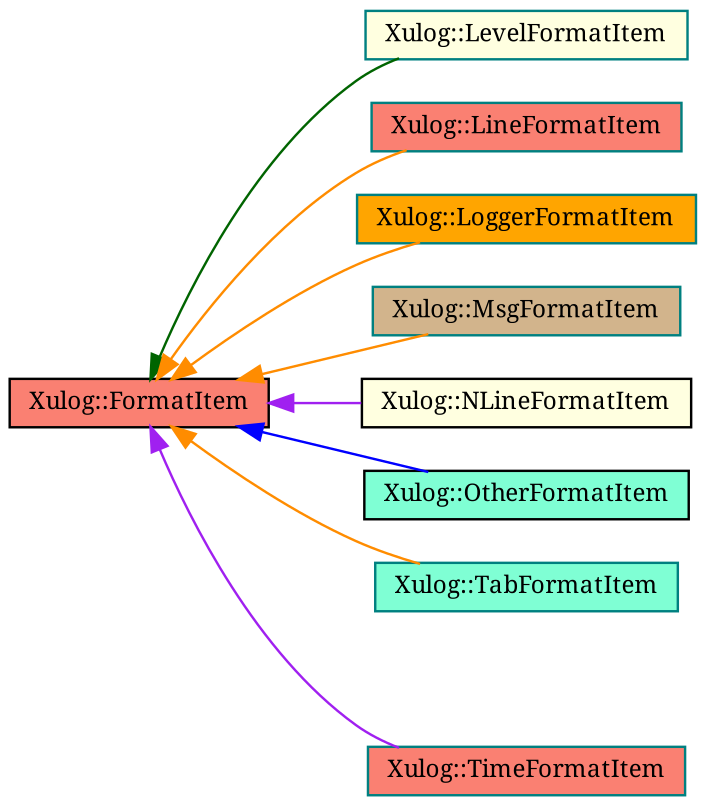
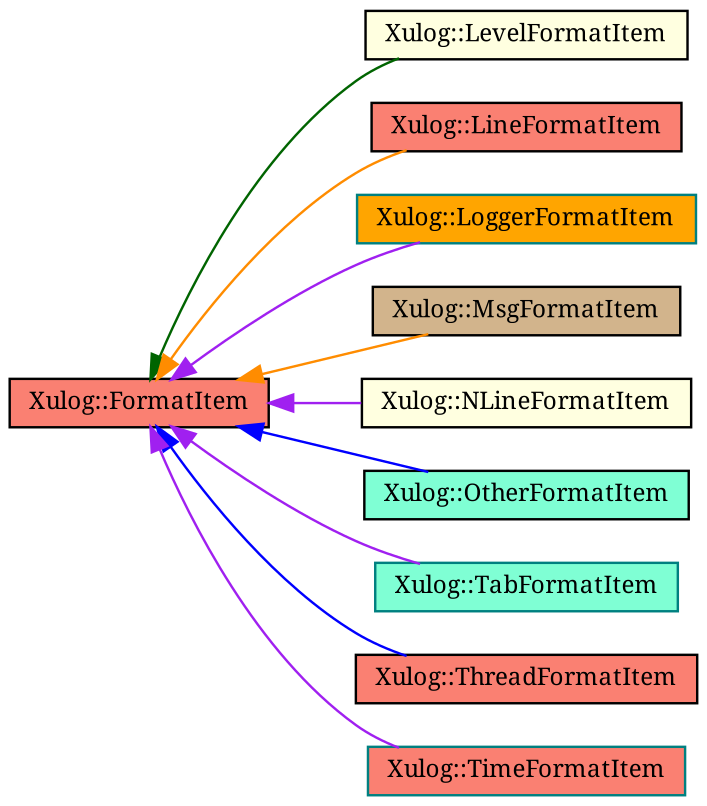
(527, 35) -> (527, 35)
(527, 127) -> (527, 127)
(300, 294) -> (300, 294)
(527, 311) -> (527, 311)
(300, 513) -> (300, 513)
none -> (527, 679)
